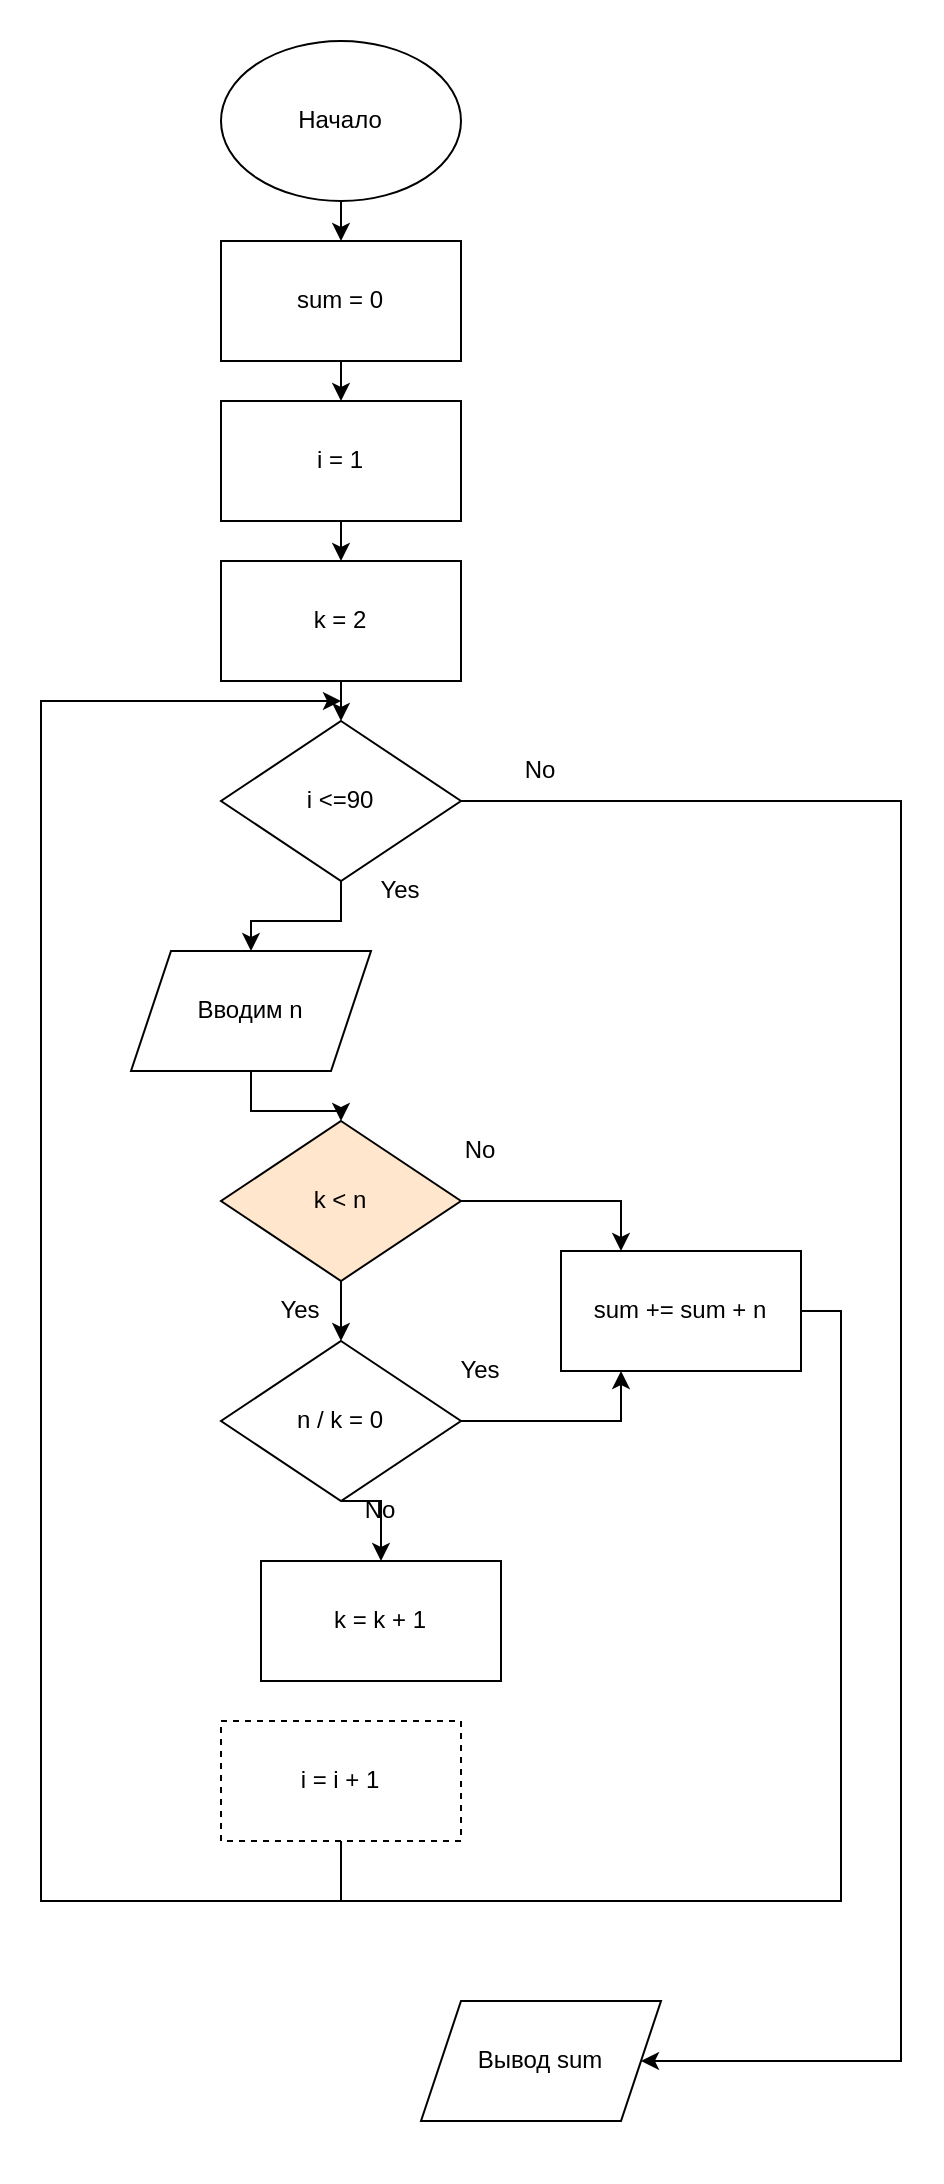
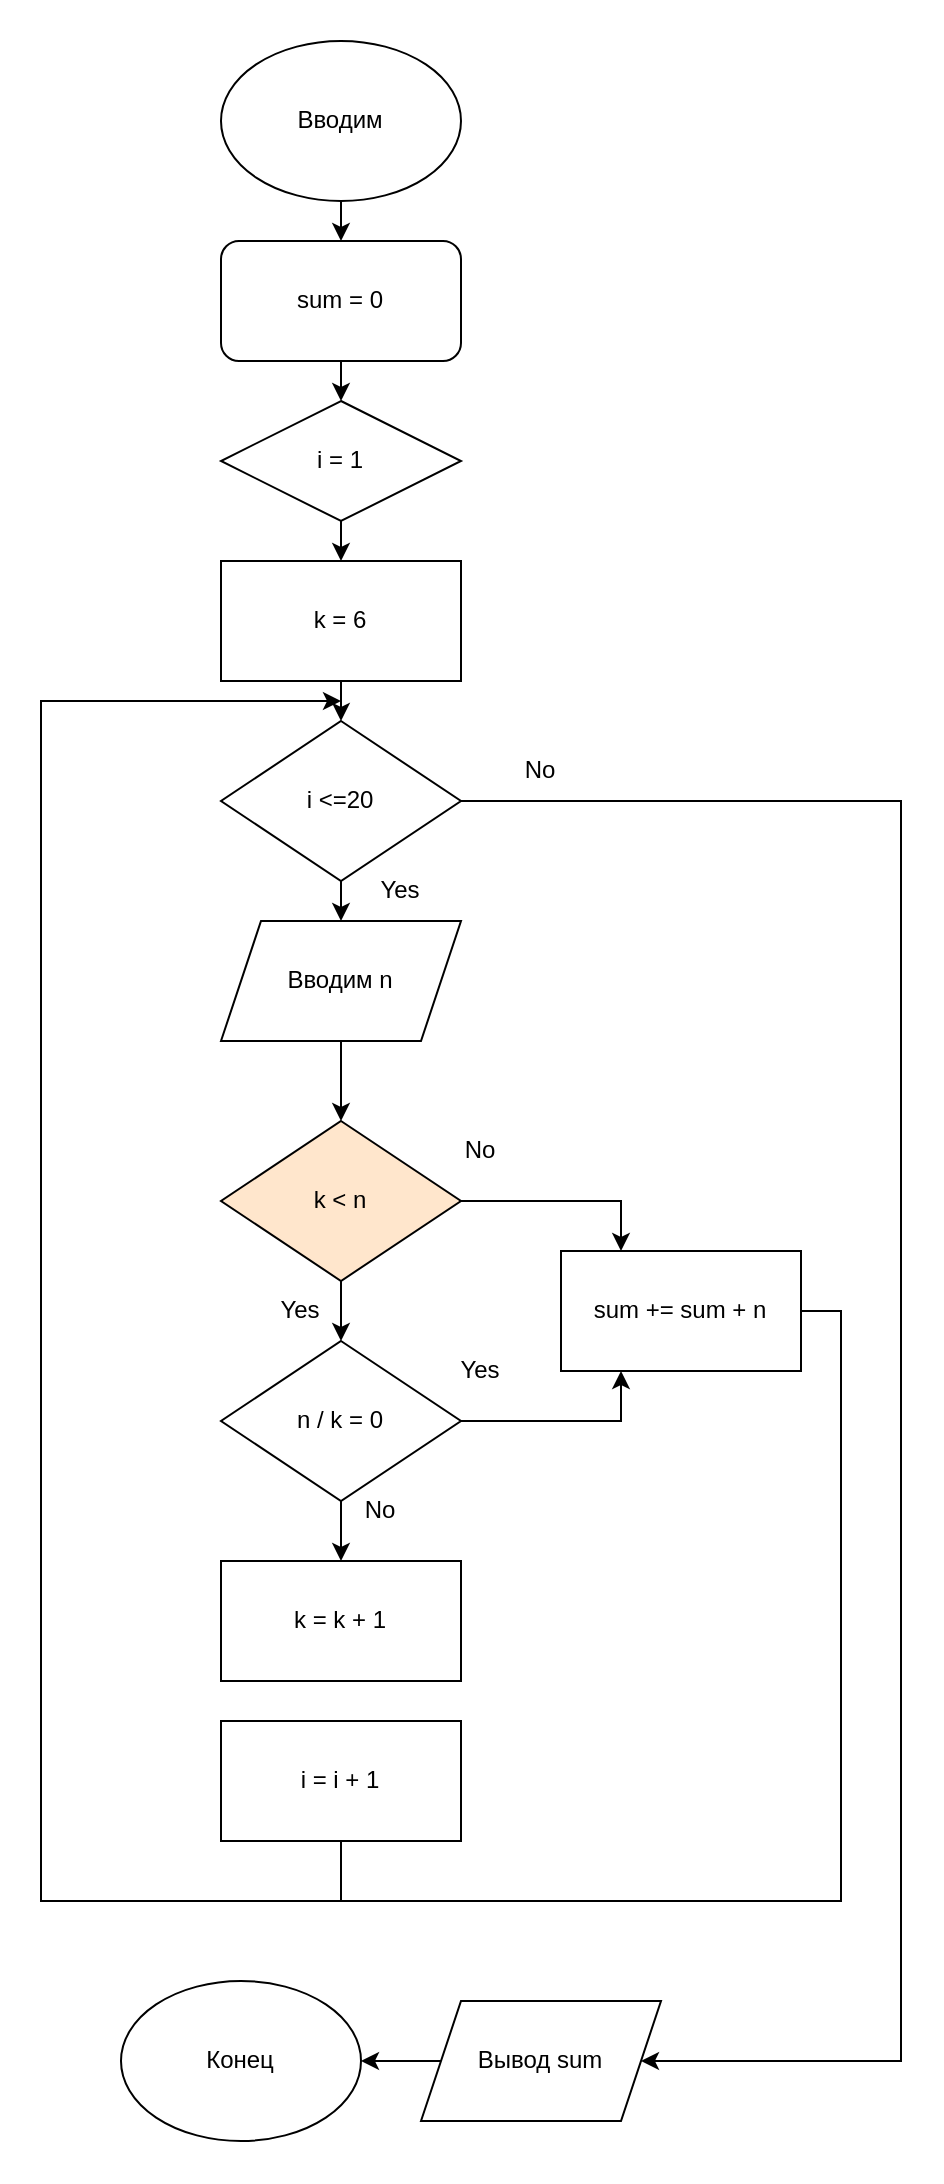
(341, 121) -> (341, 121)
(341, 301) -> (341, 301)
(341, 461) -> (341, 461)
(341, 621) -> (341, 621)
(341, 801) -> (341, 801)
(251, 1011) -> (341, 981)
(381, 1621) -> (341, 1621)
(341, 1781) -> (341, 1781)
none -> (241, 2061)
none -> (388, 2061)
